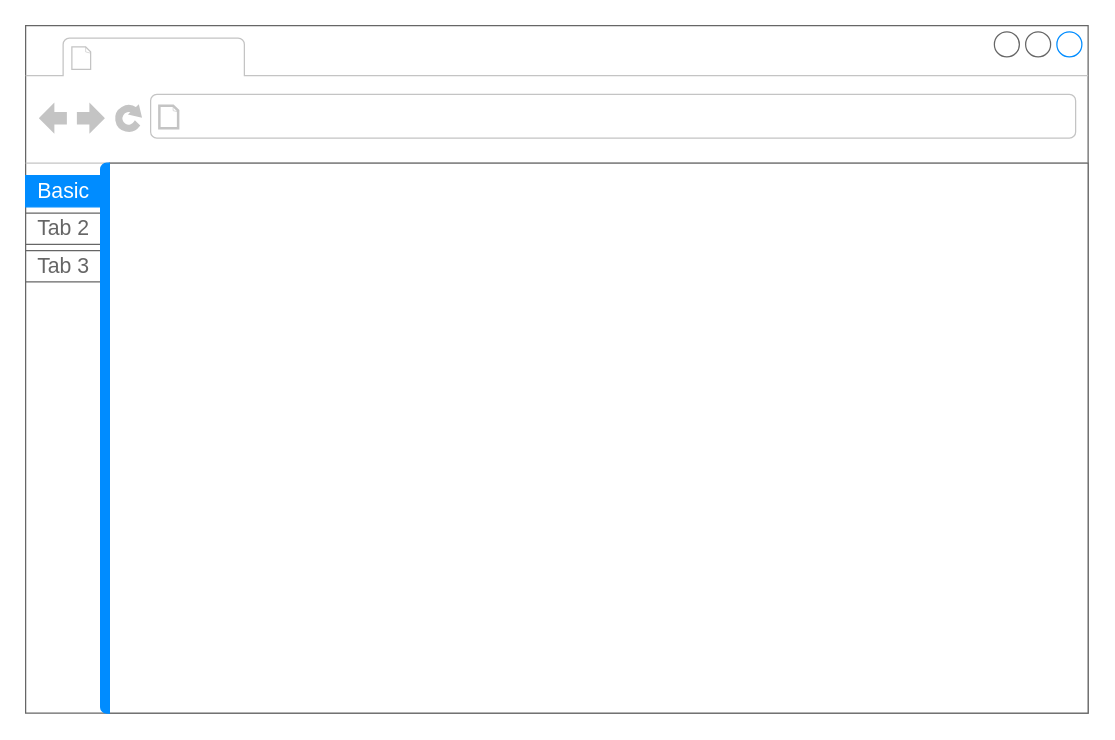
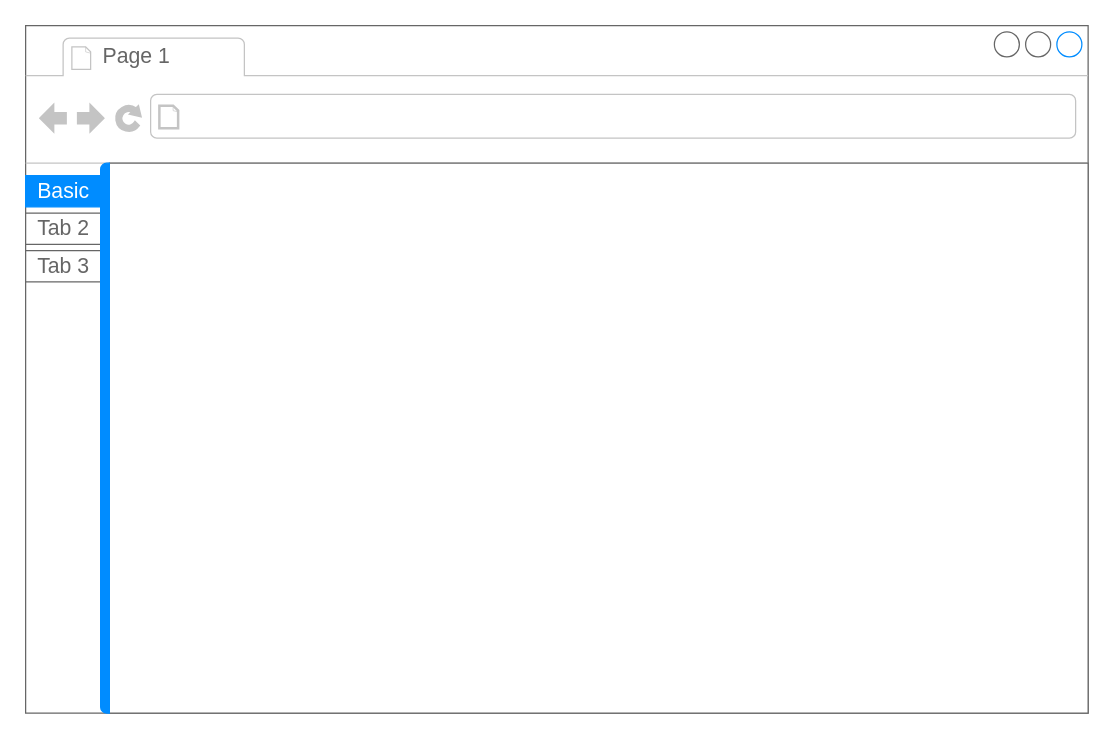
none -> (169, 57)
